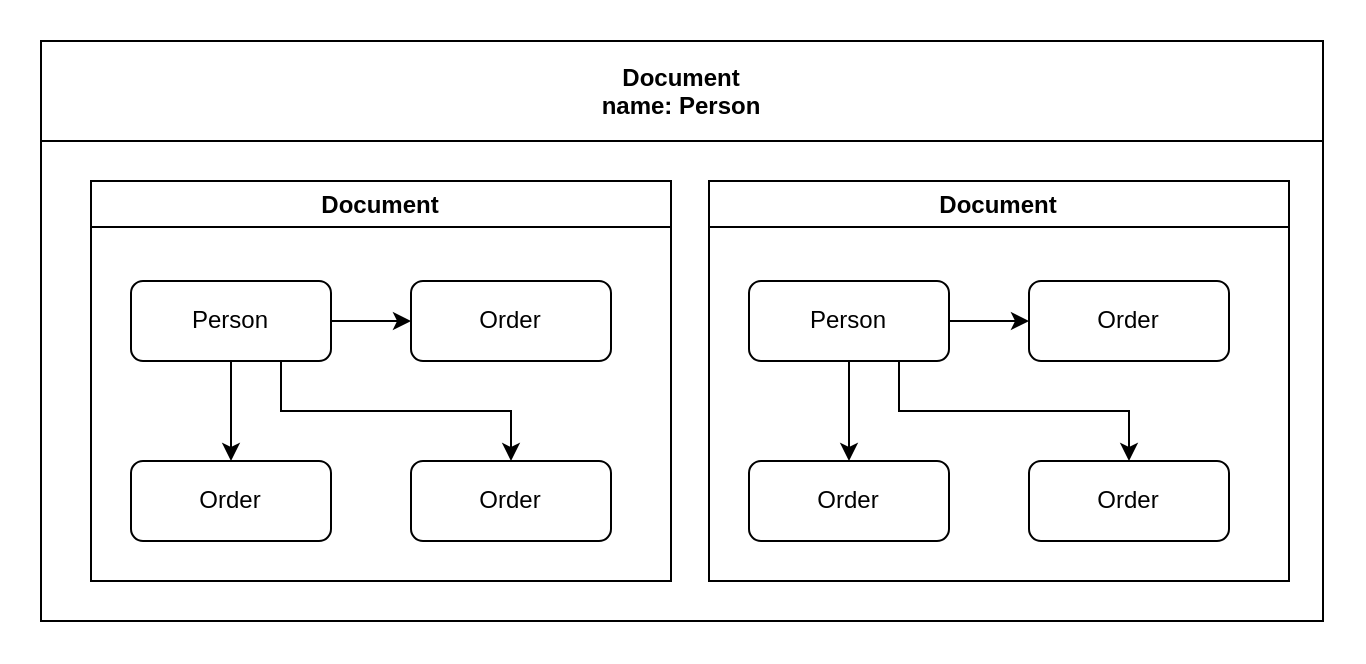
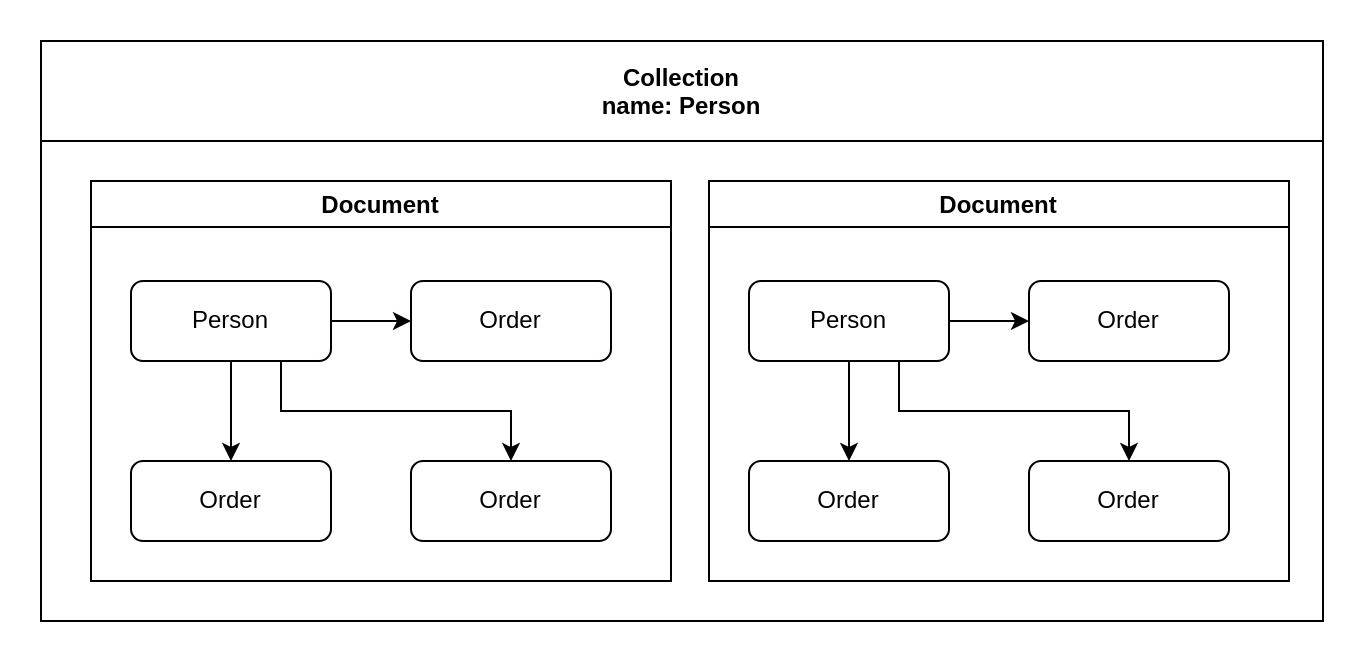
(681, 78) -> (681, 78)
